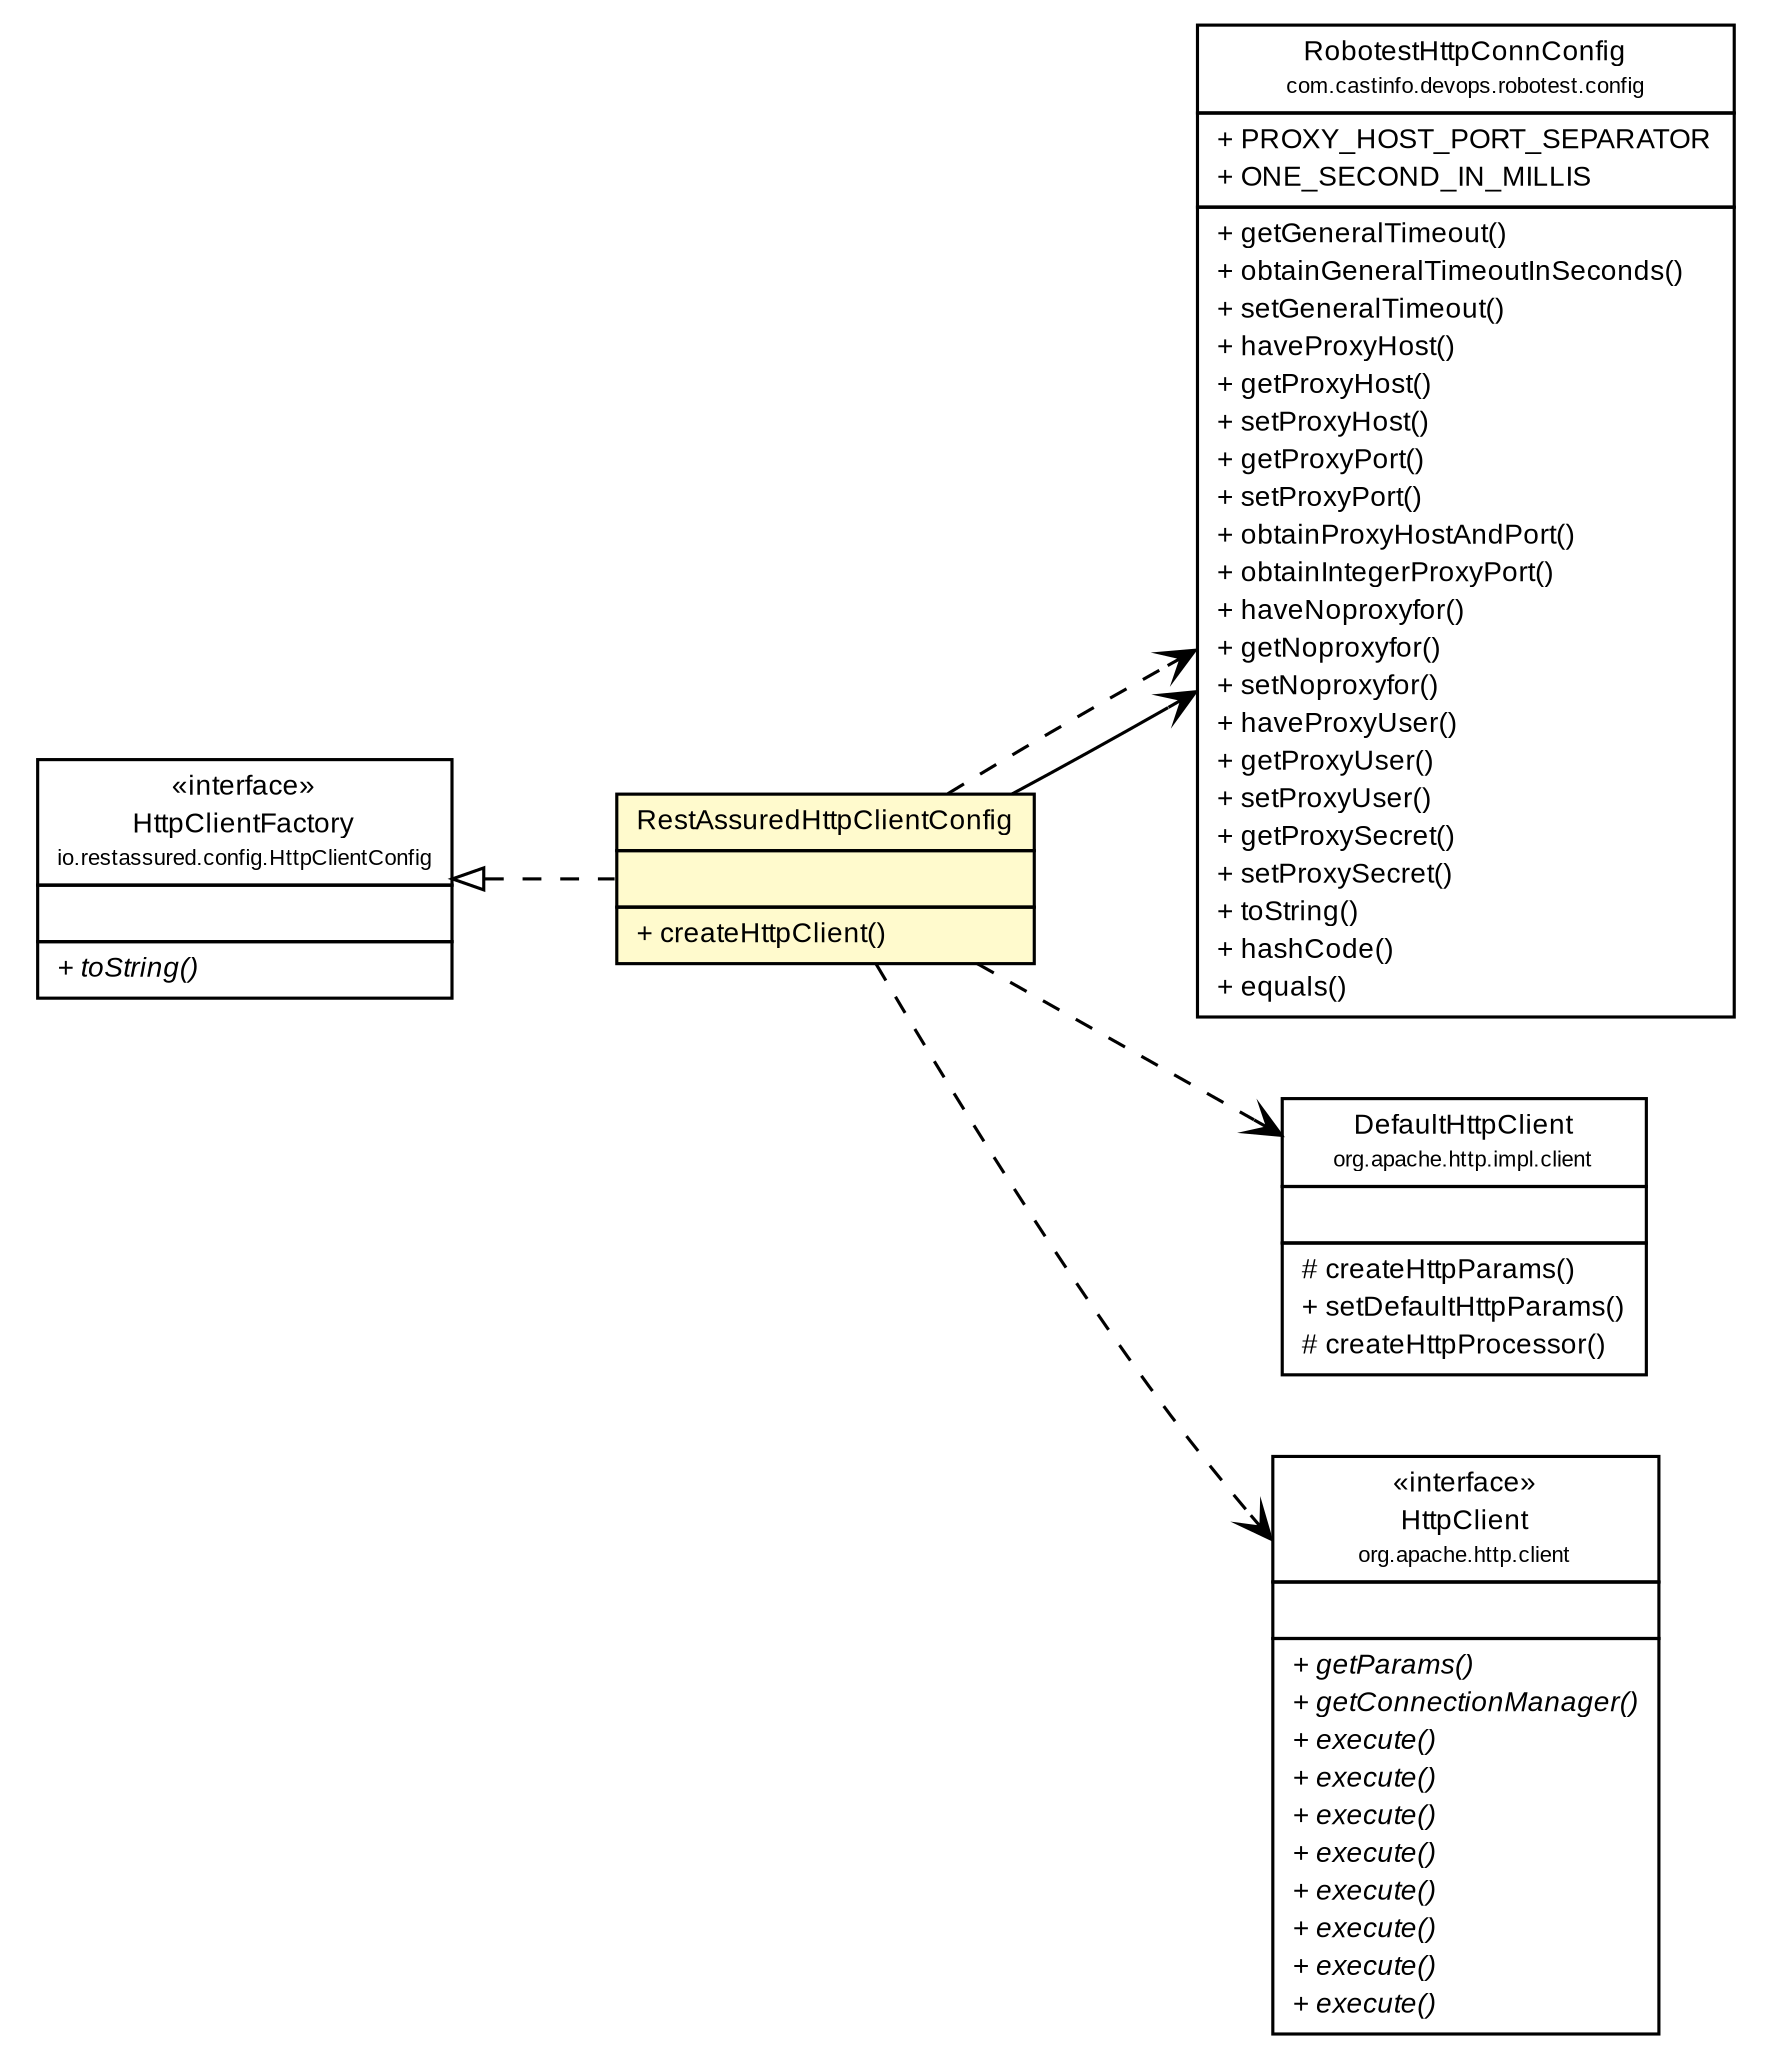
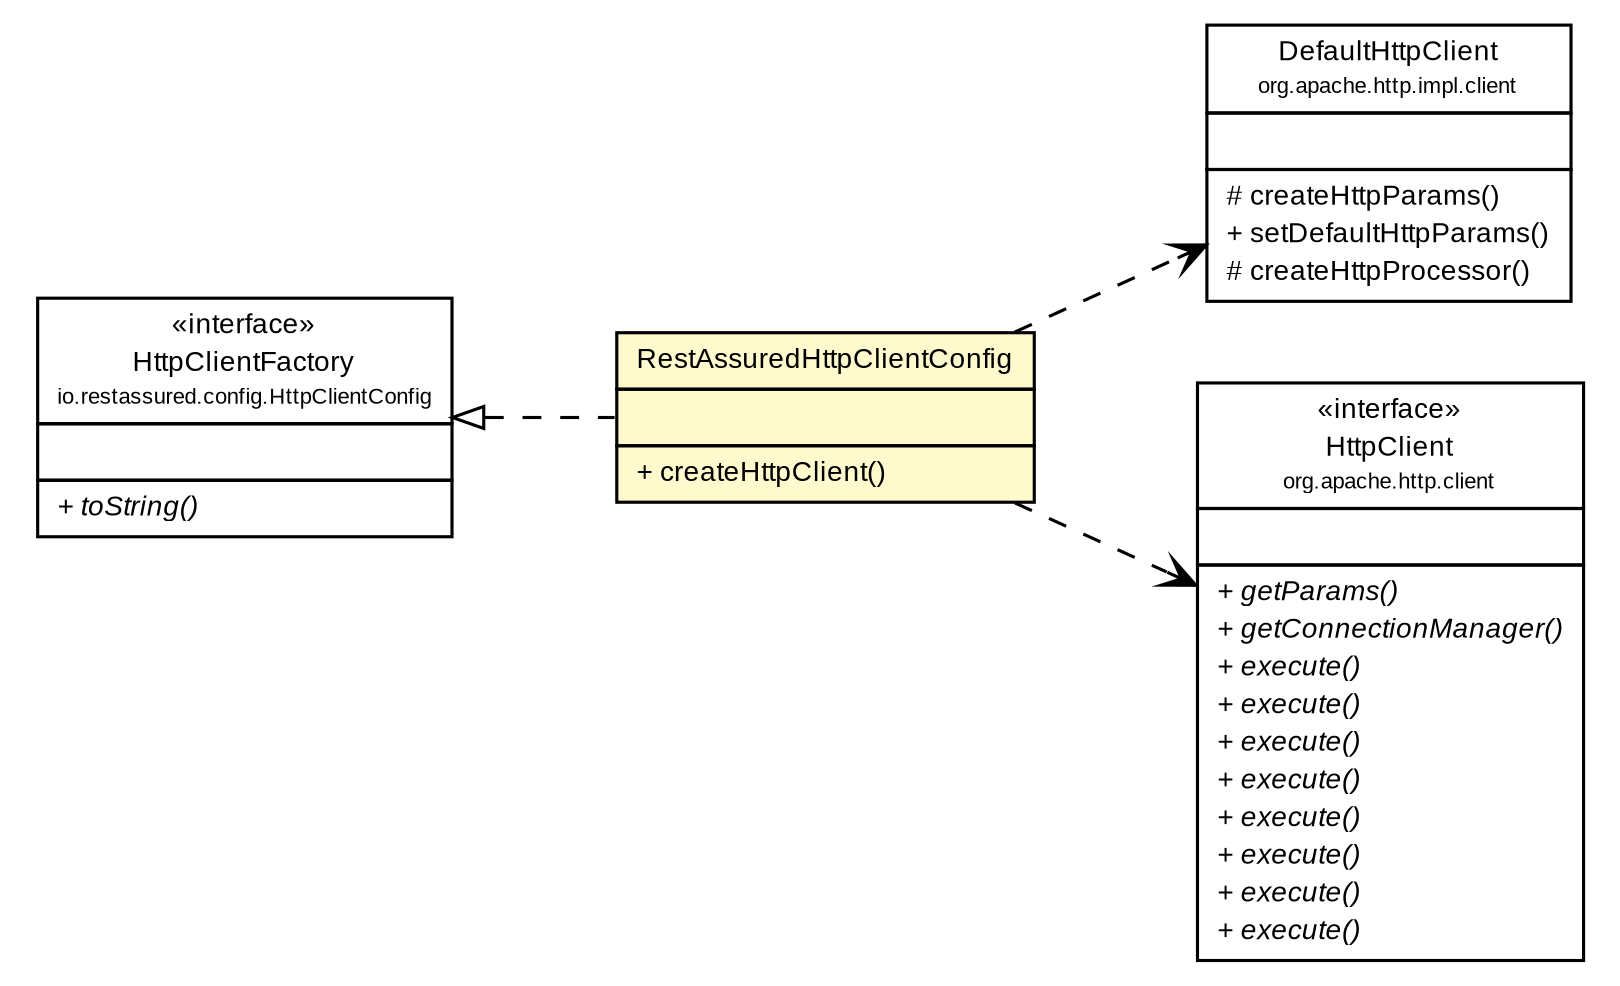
(1464, 521) -> none
